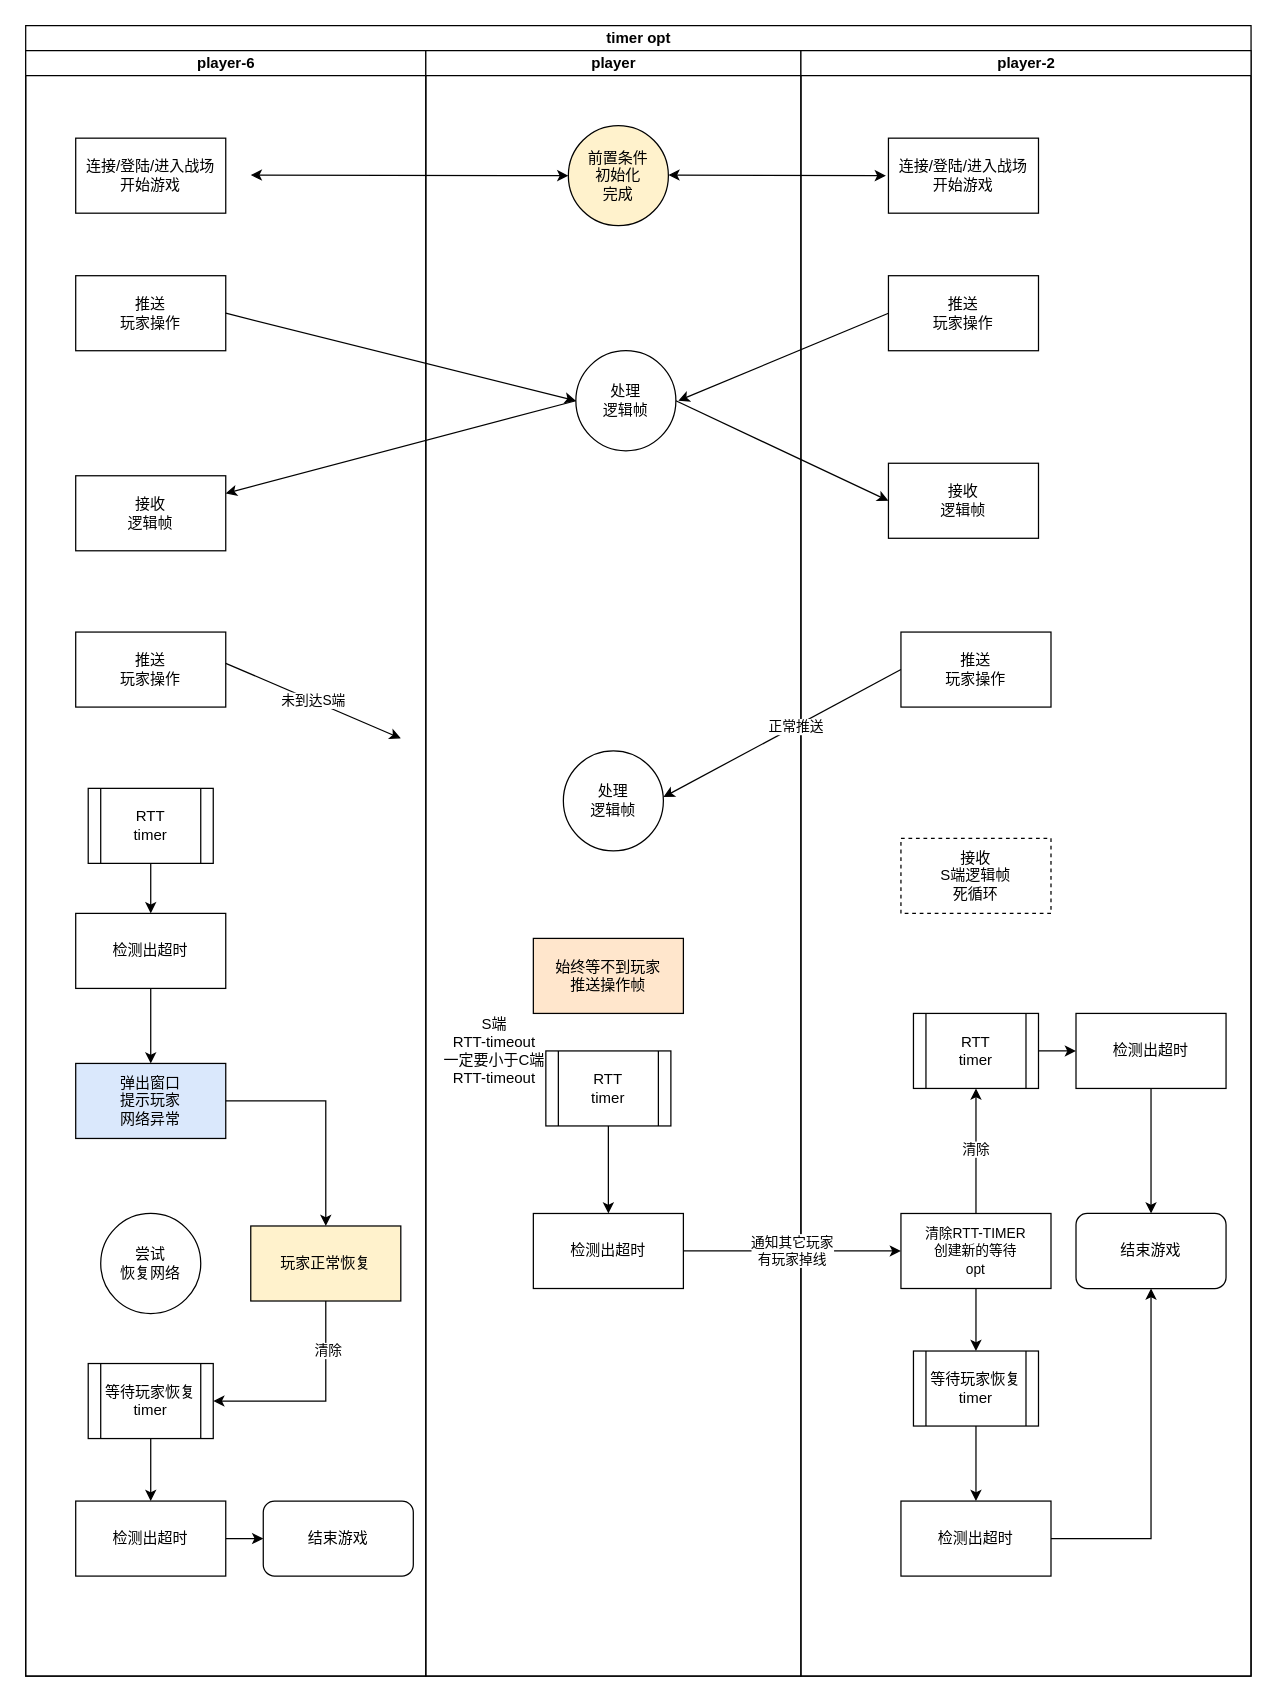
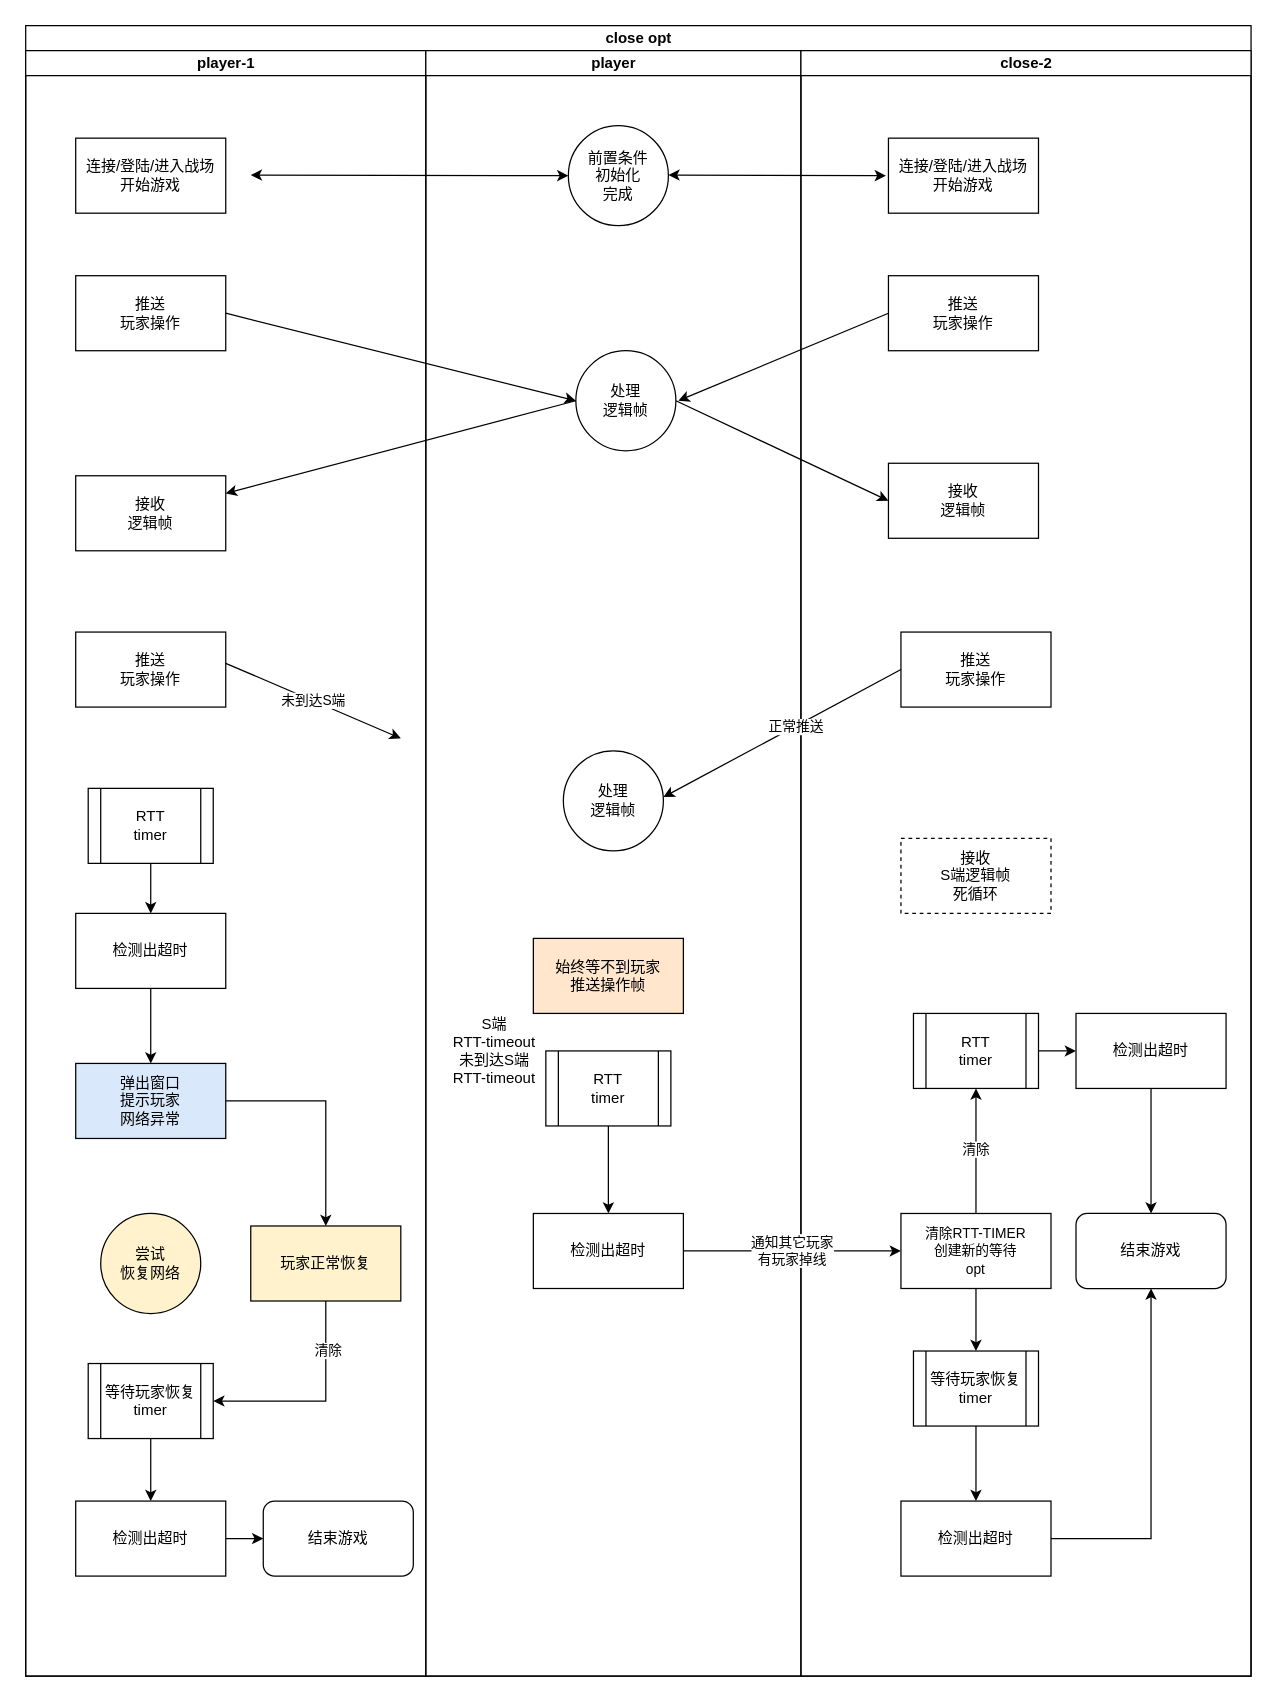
(639, 38) -> (639, 38)
(226, 63) -> (226, 63)
(1026, 63) -> (1026, 63)
(618, 176) -> (618, 176)
(494, 1051) -> (494, 1051)
(151, 1263) -> (151, 1263)
